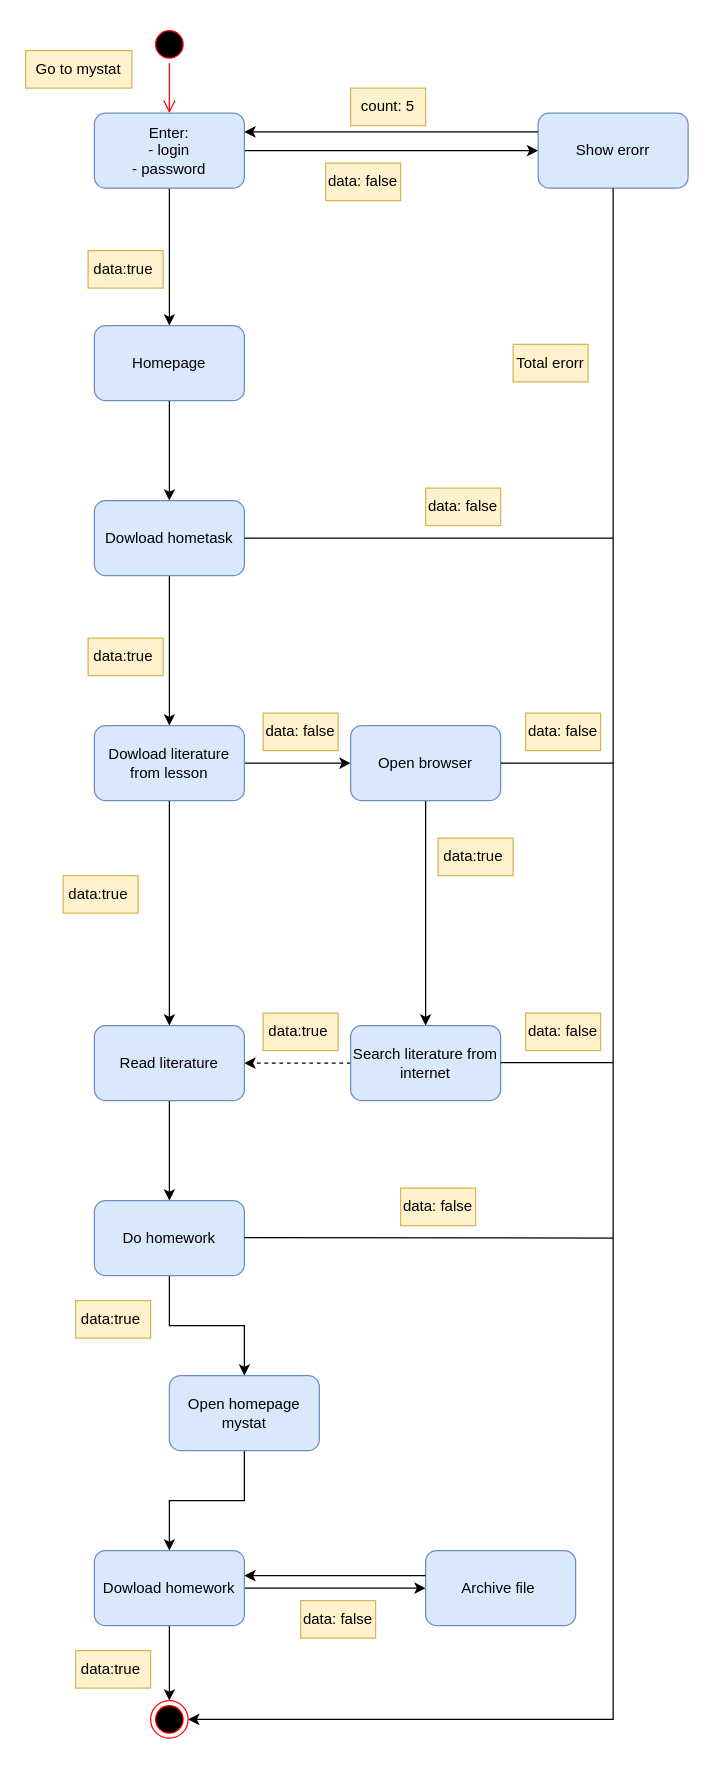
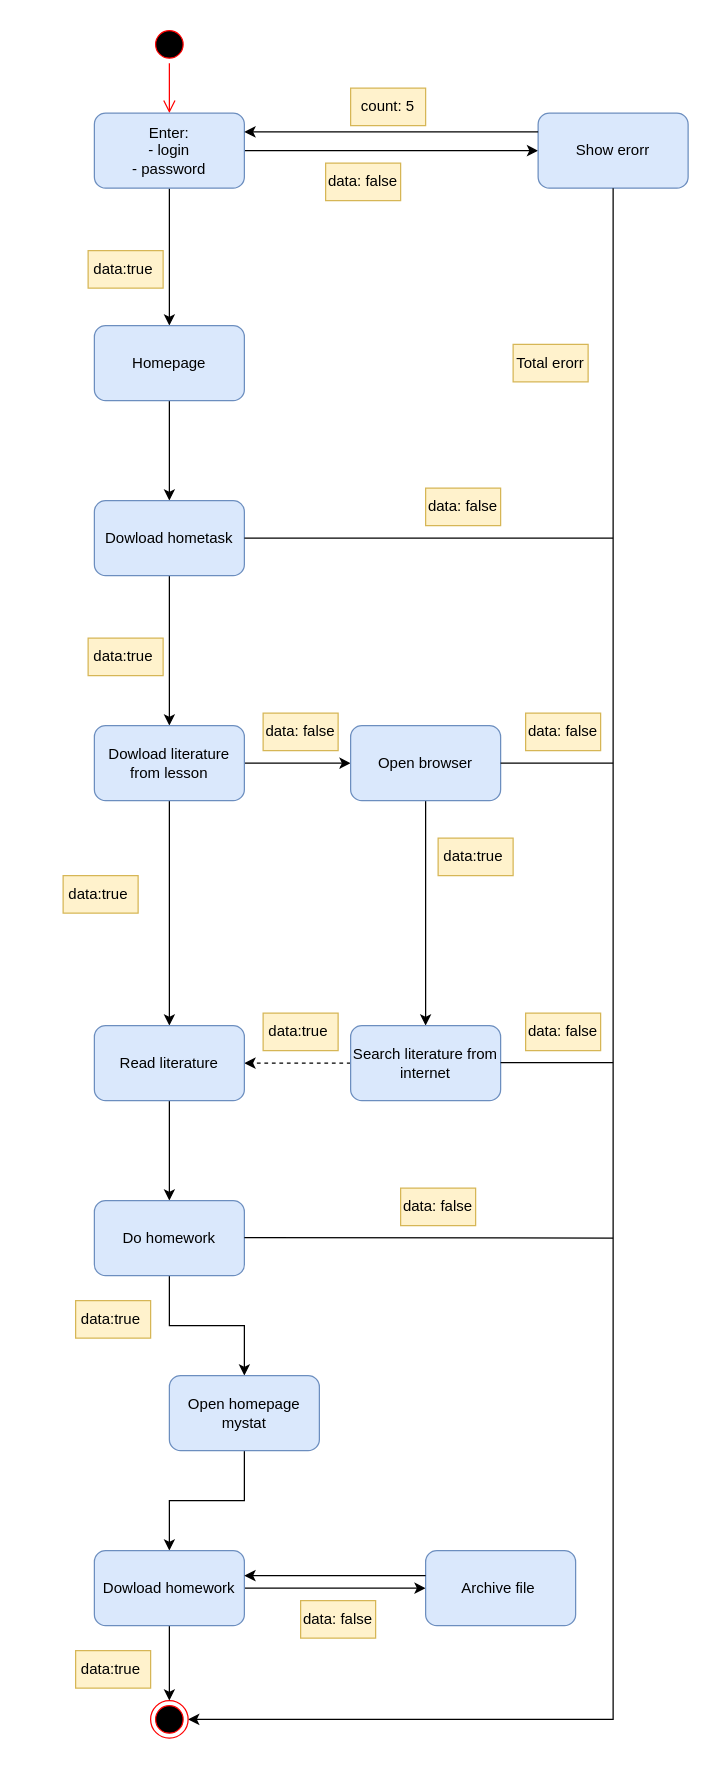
(79, 69) -> none
